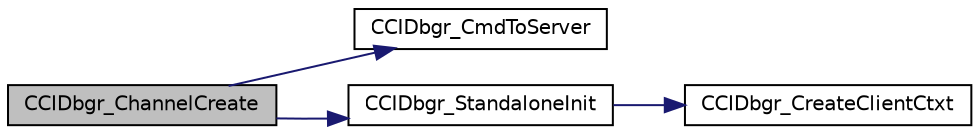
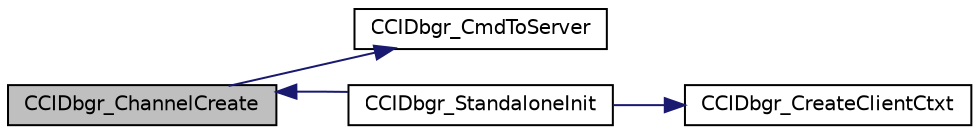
(302, 119) -> (322, 92)
